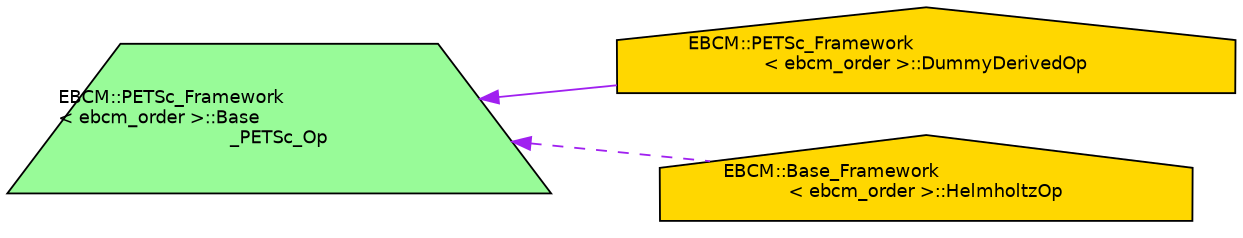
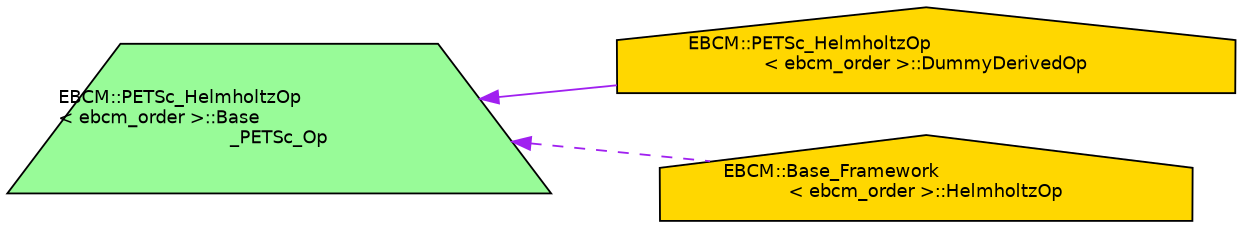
(926, 55) -> (926, 55)
(279, 119) -> (279, 119)
